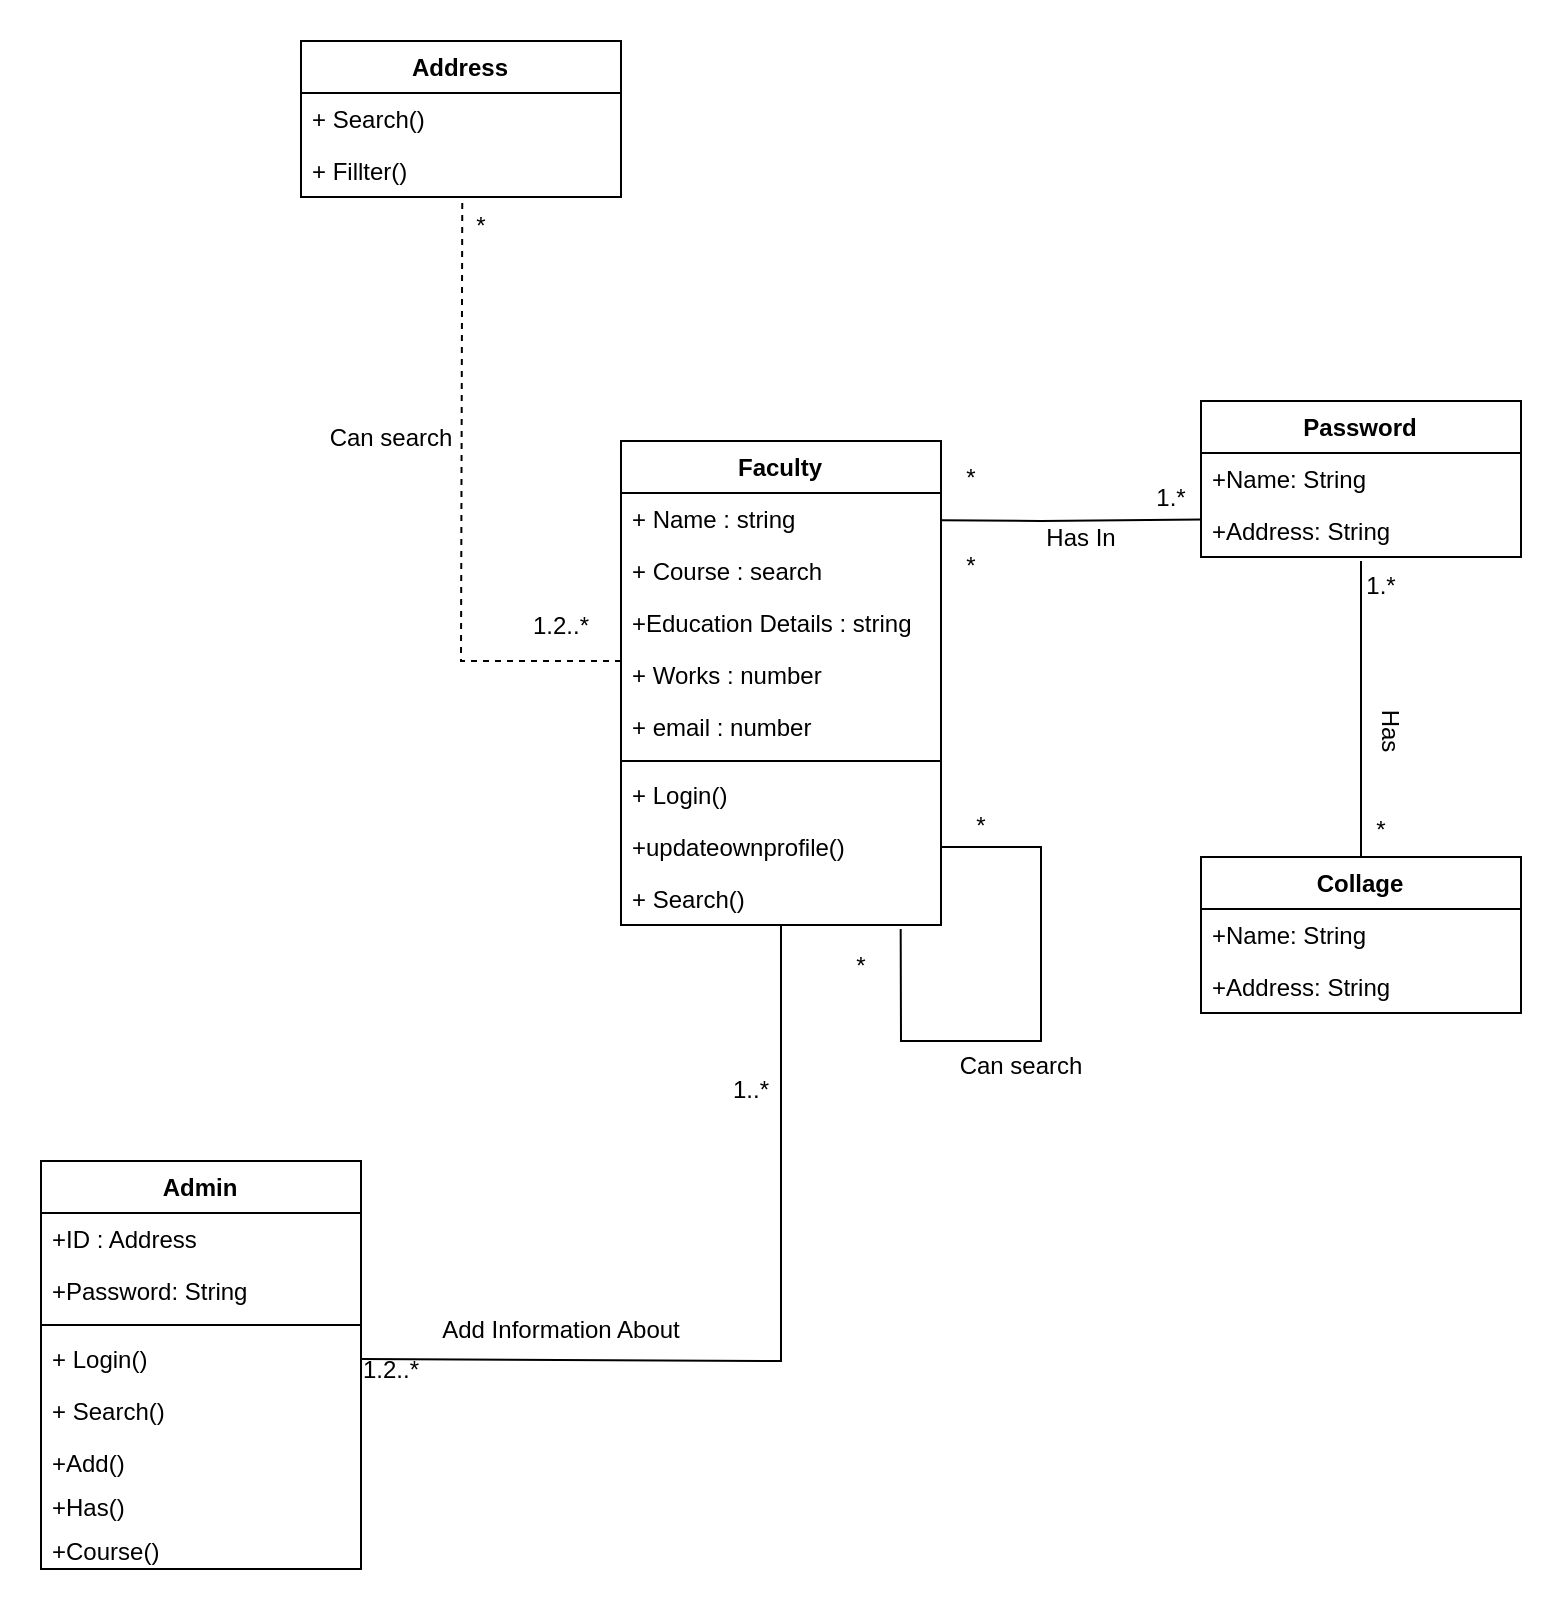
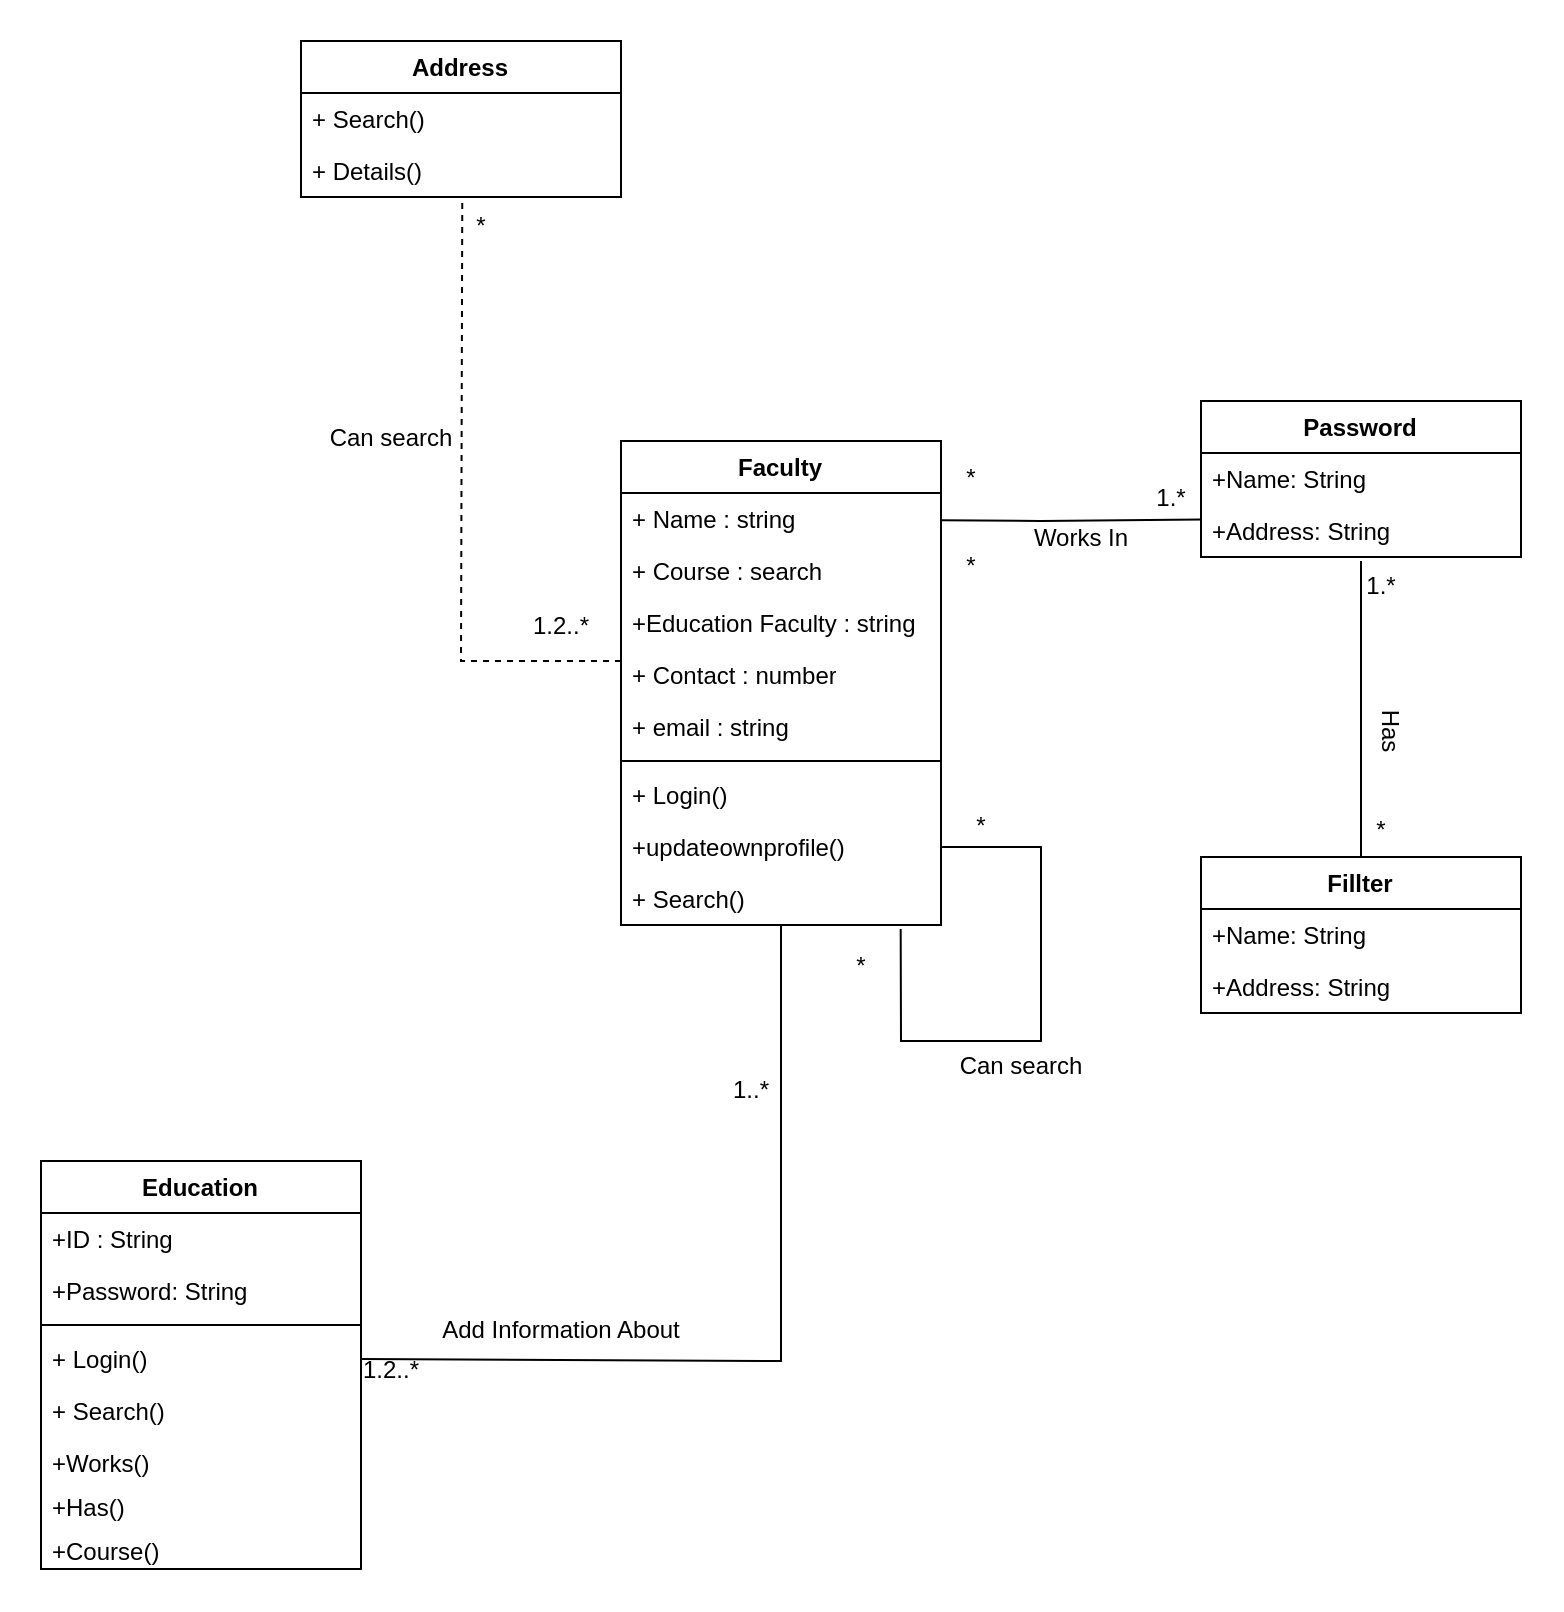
(374, 173) -> (378, 173)
(1082, 539) -> (1082, 539)
(783, 640) -> (783, 640)
(728, 677) -> (741, 677)
(722, 729) -> (719, 729)
(1361, 885) -> (1361, 885)
(201, 1189) -> (201, 1189)
(131, 1241) -> (121, 1241)
(93, 1465) -> (107, 1465)
